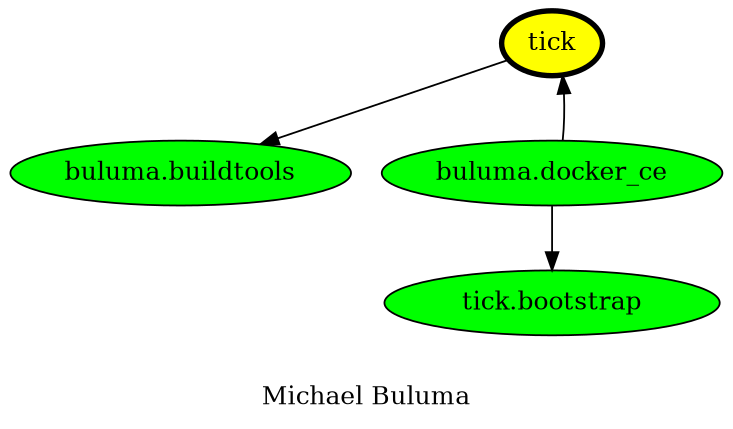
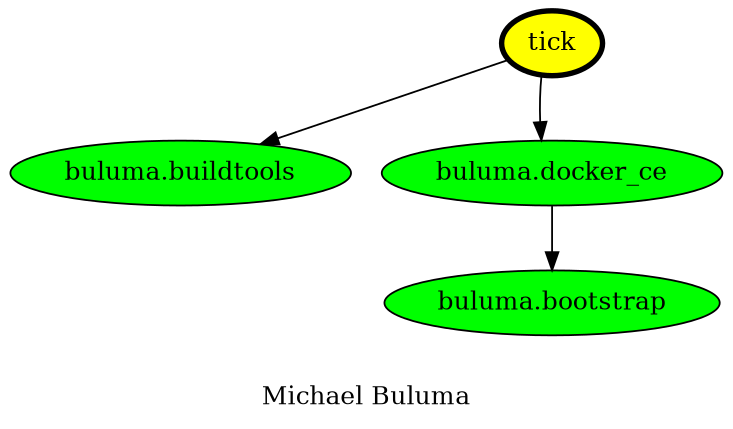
(564, 117) -> (540, 99)
(552, 303) -> (552, 303)
